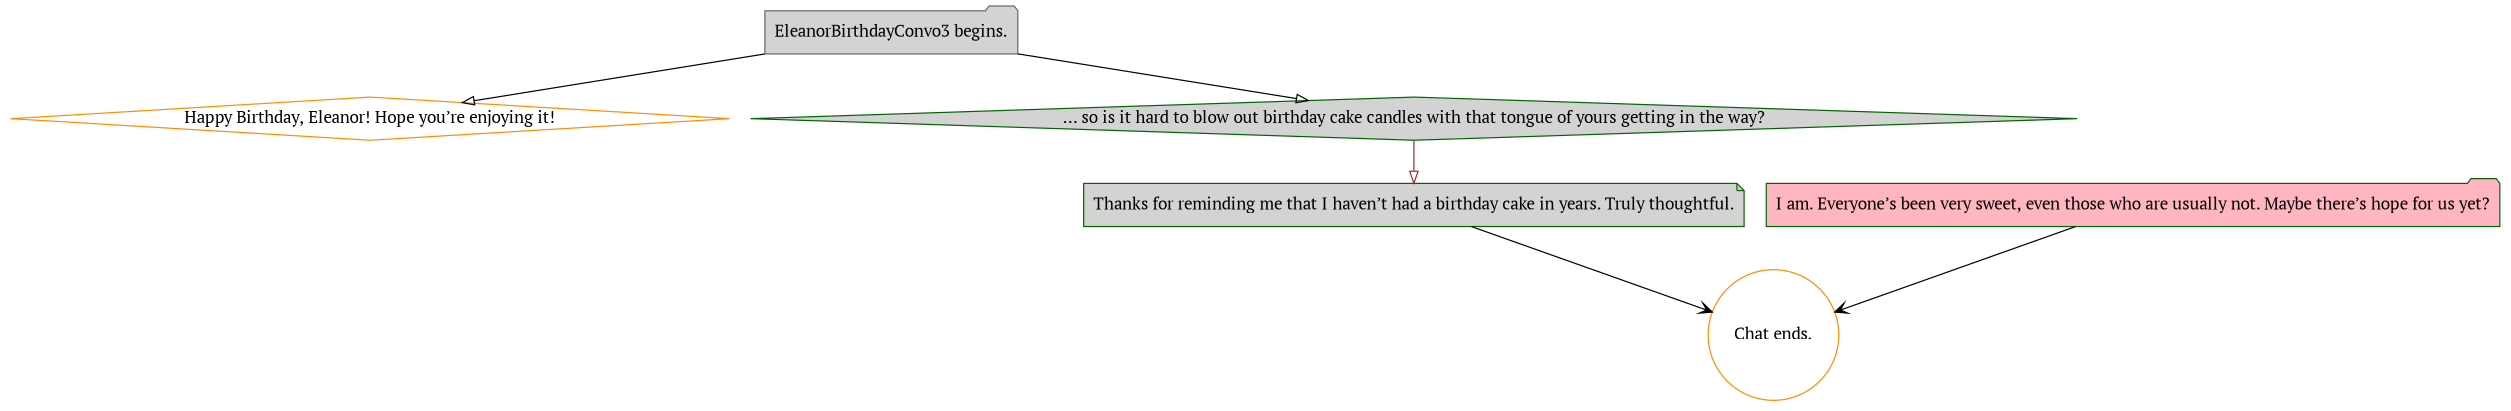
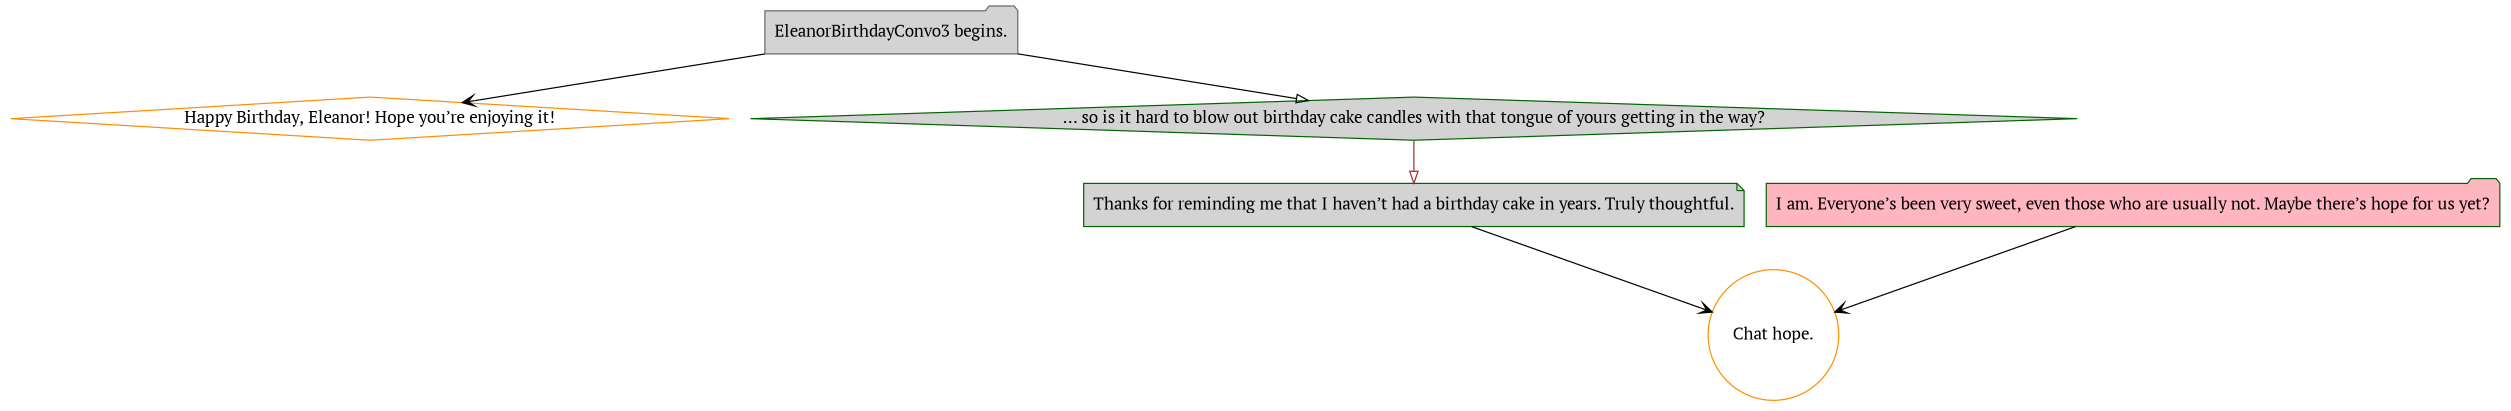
(620, 77) -> (620, 77)
(1773, 335) -> (1773, 335)
